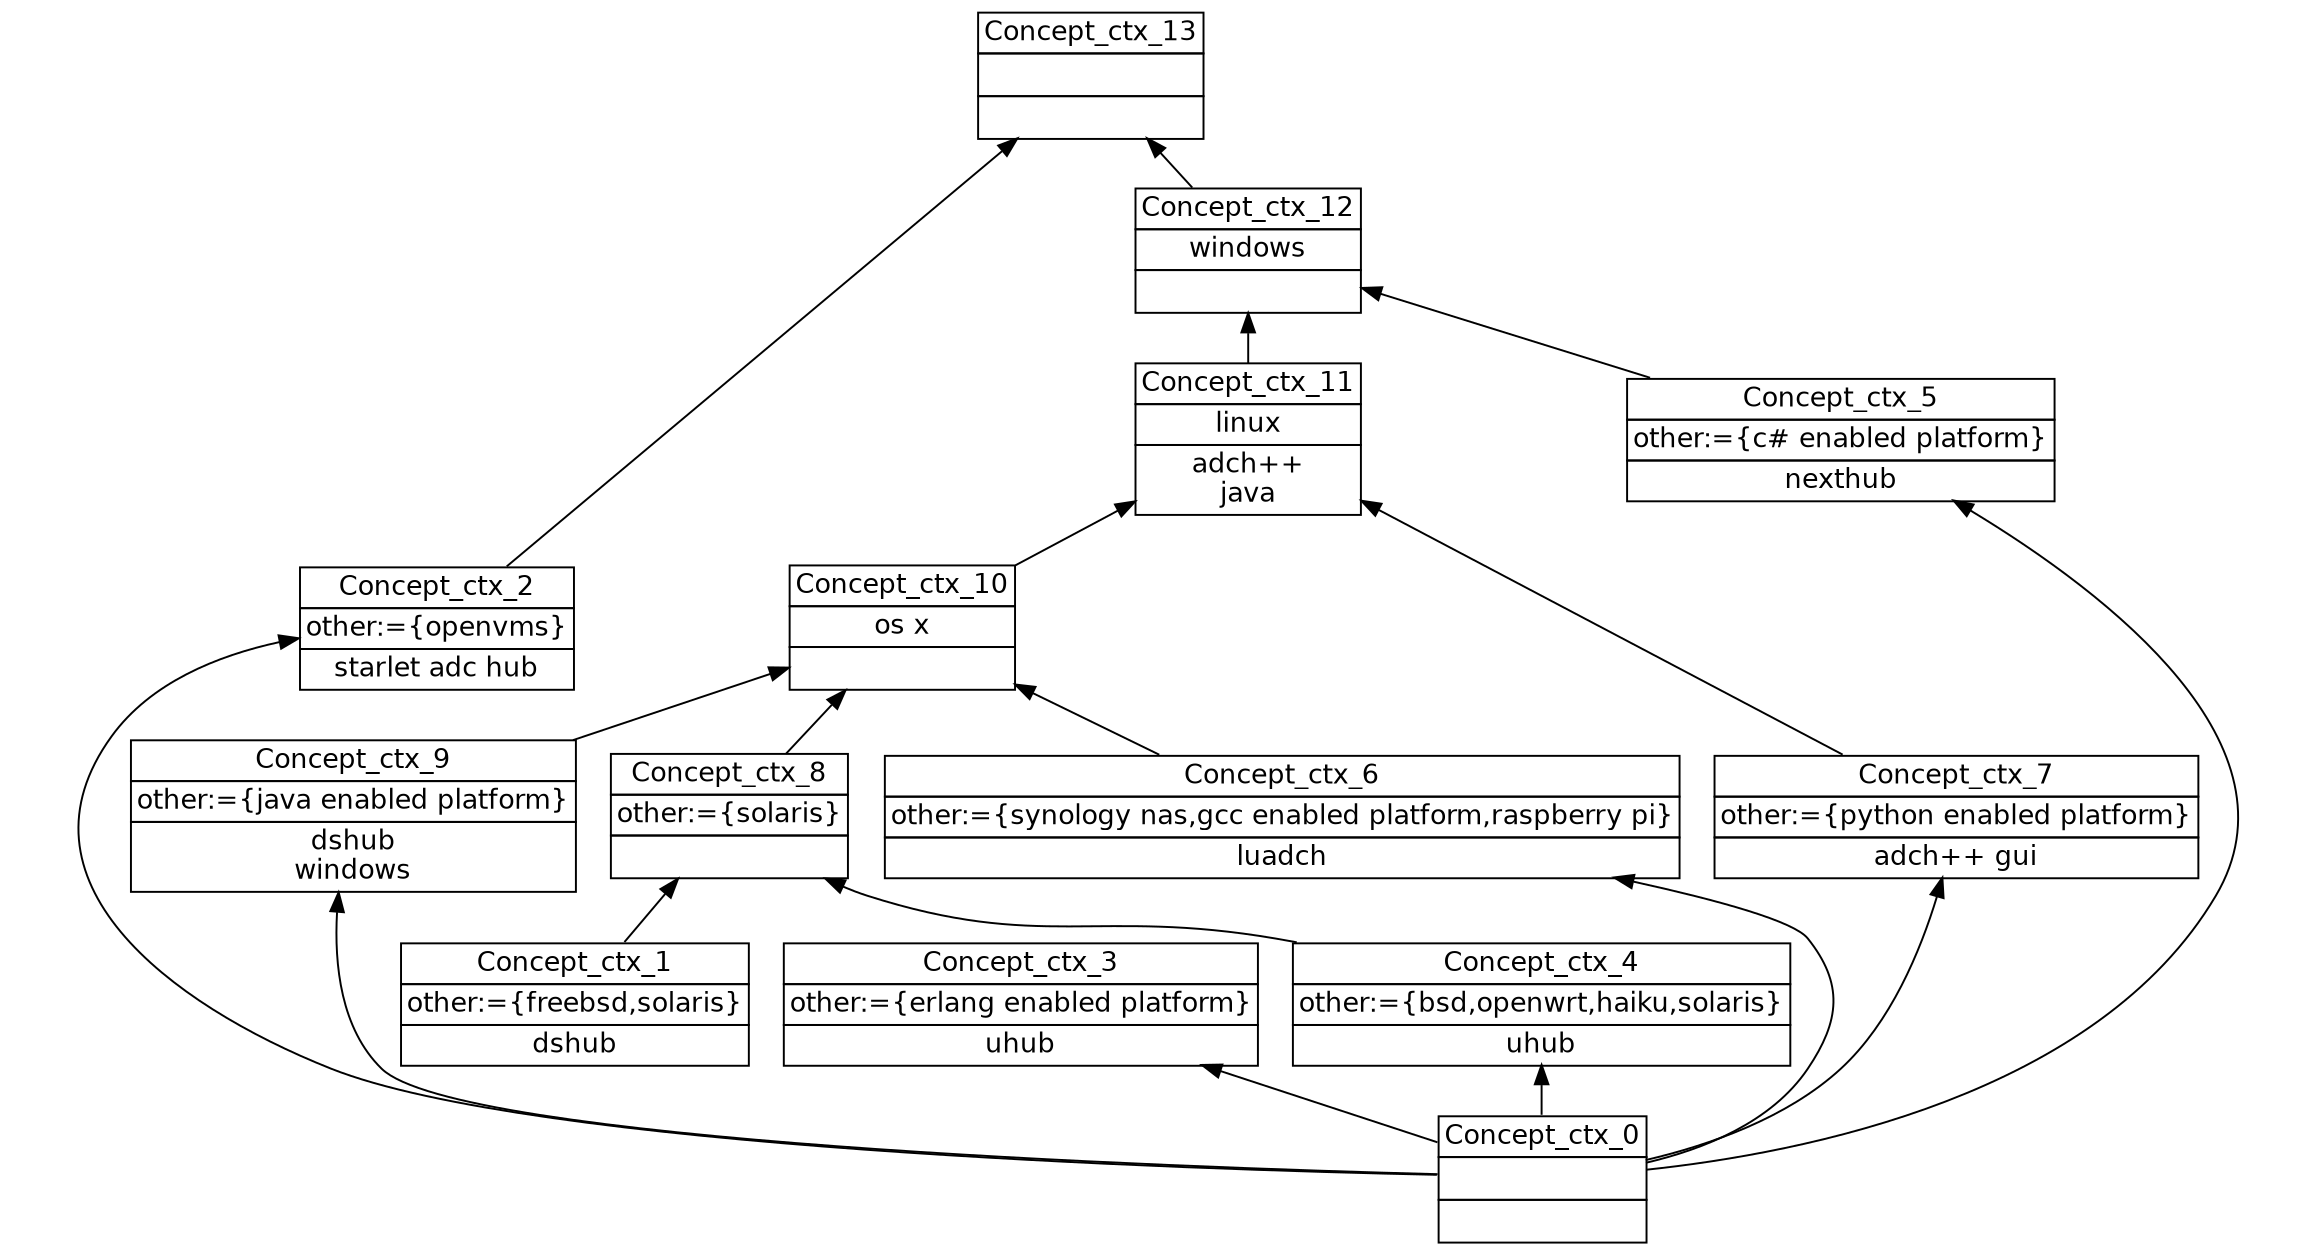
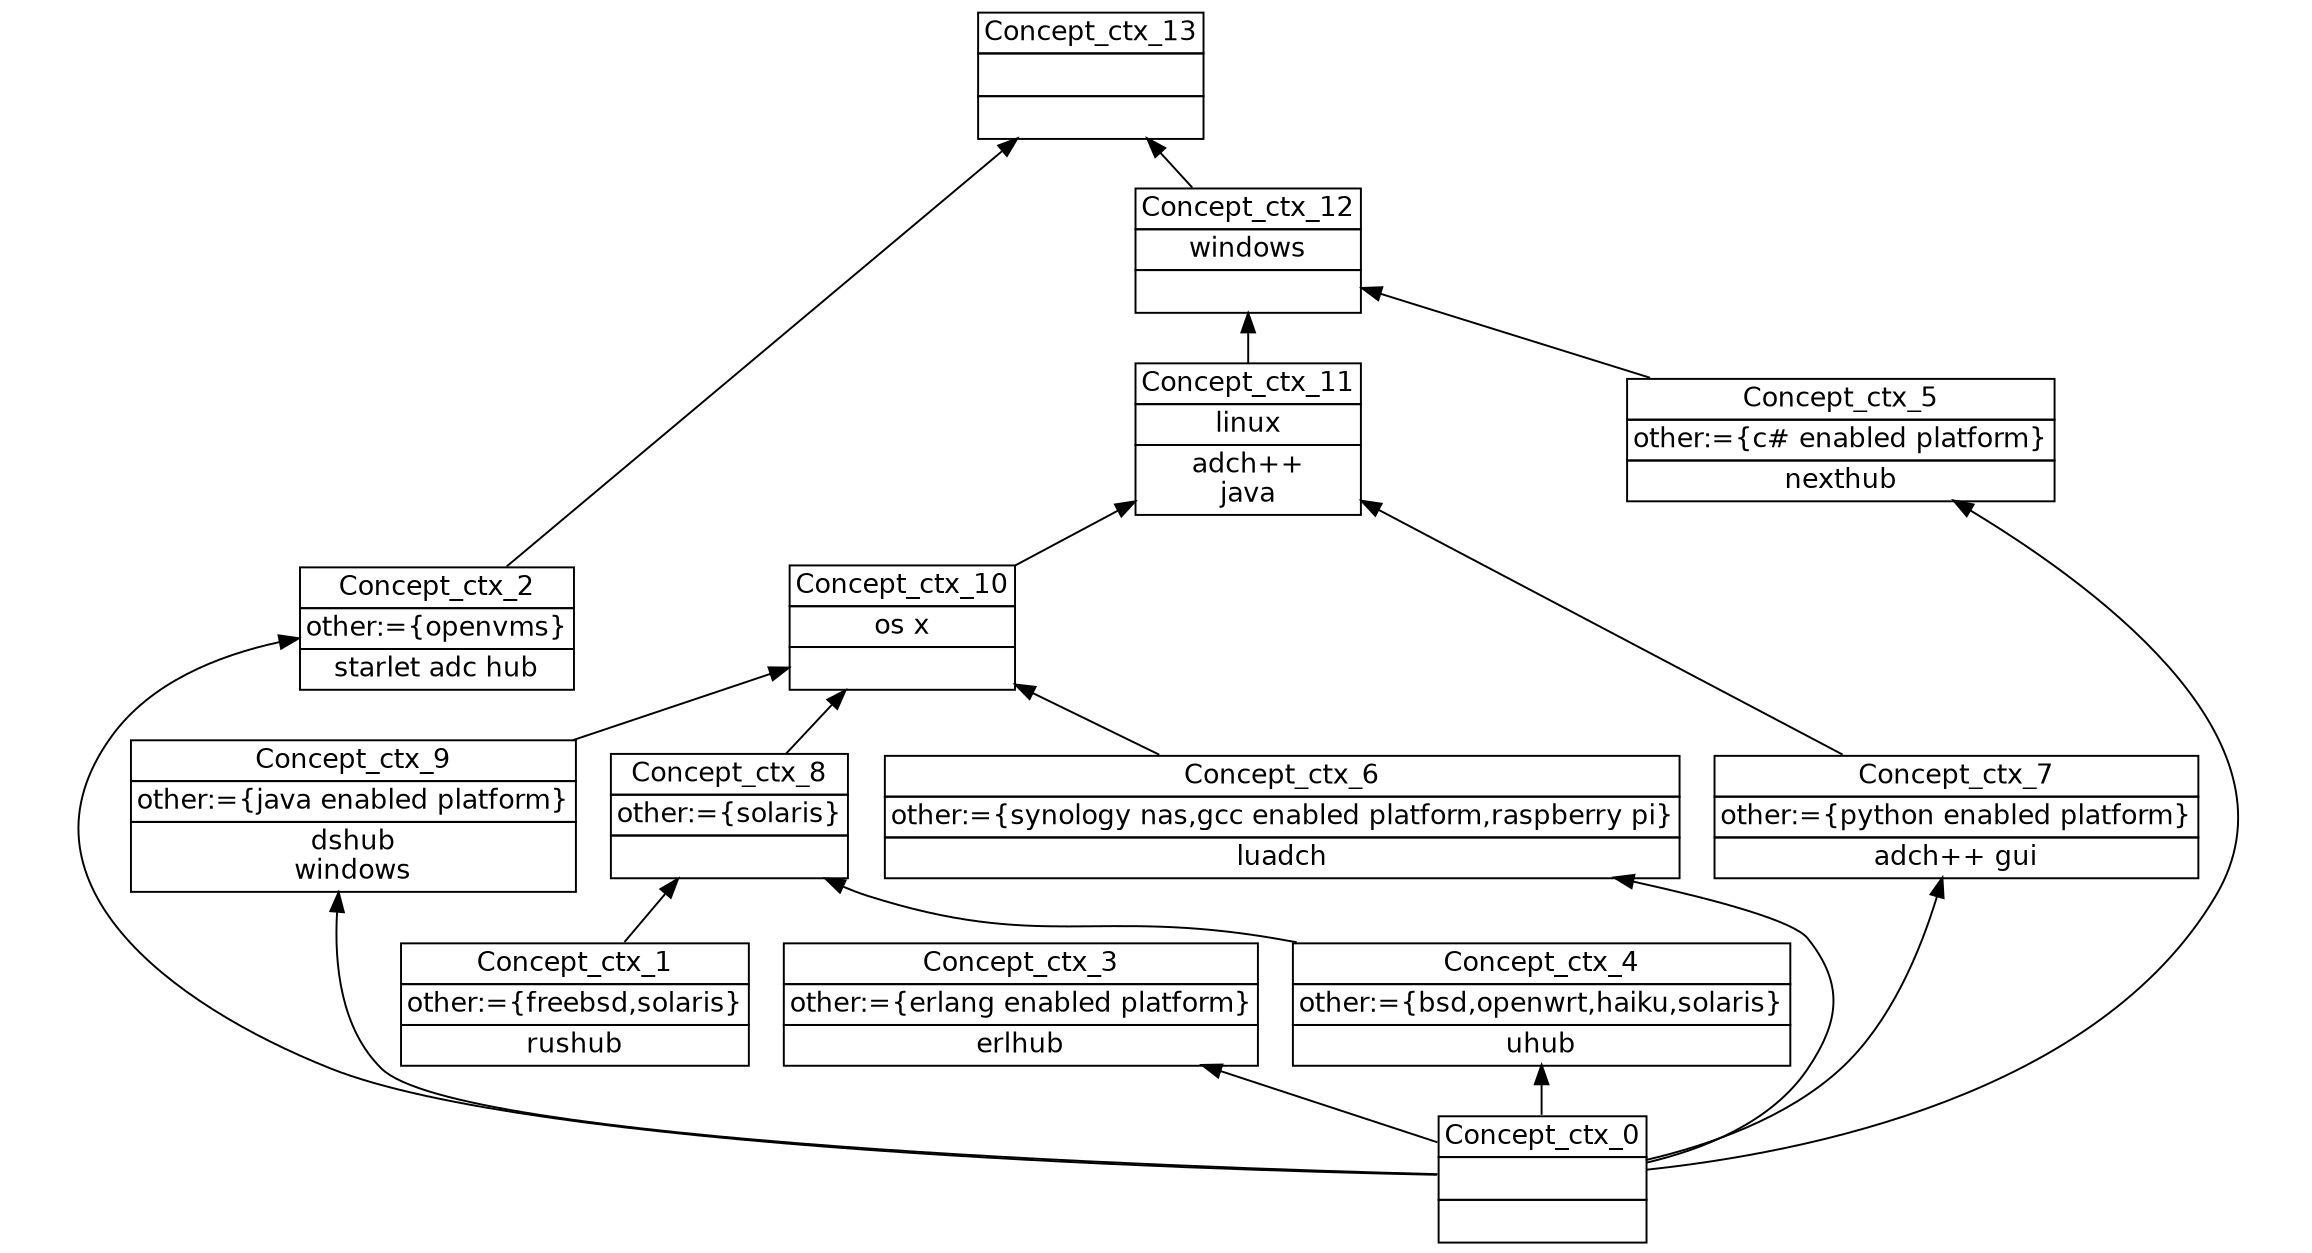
(575, 1044) -> (575, 1044)
(1021, 1044) -> (1021, 1044)
